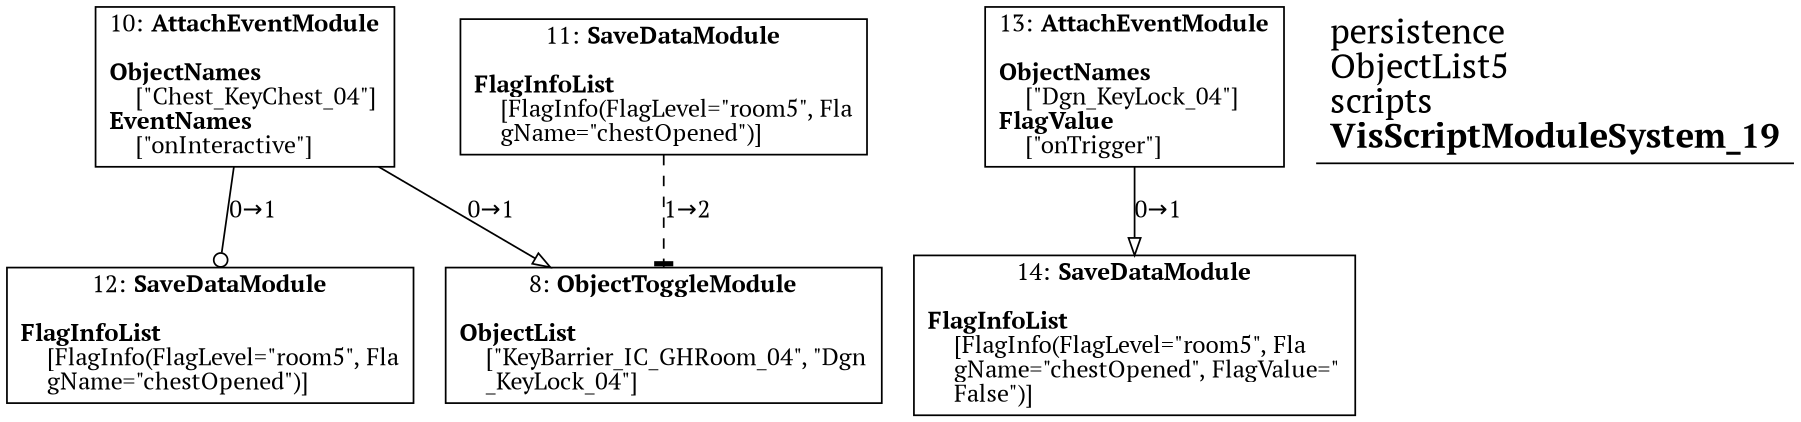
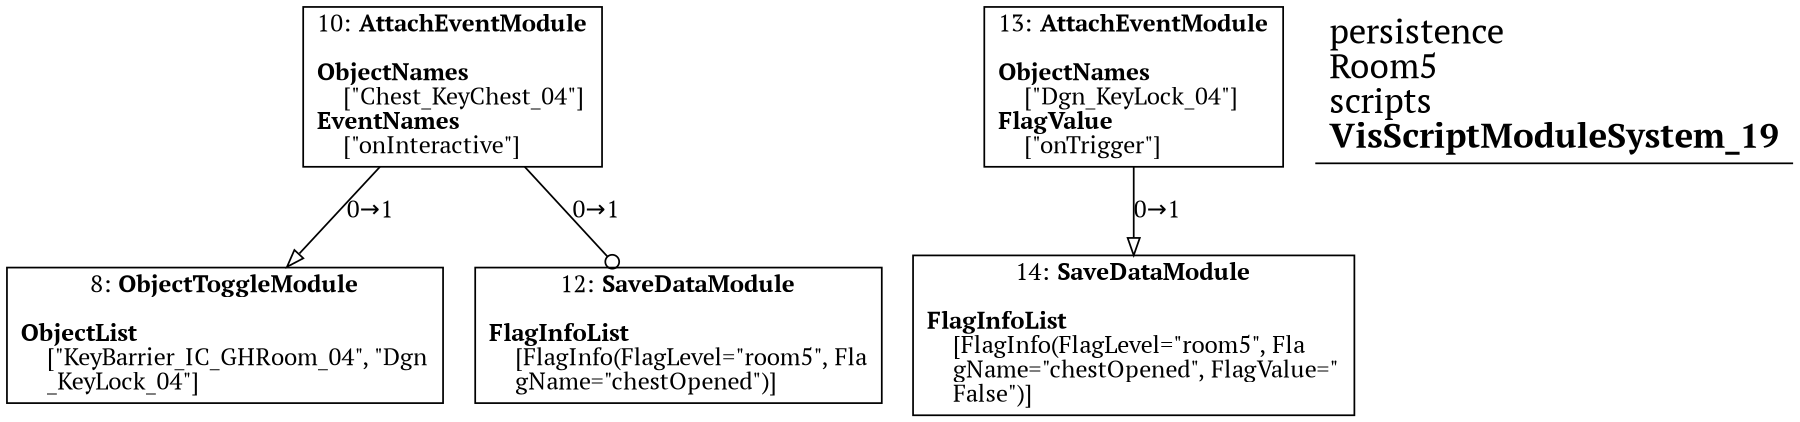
(1420, 68) -> (1384, 68)
(664, 87) -> none
